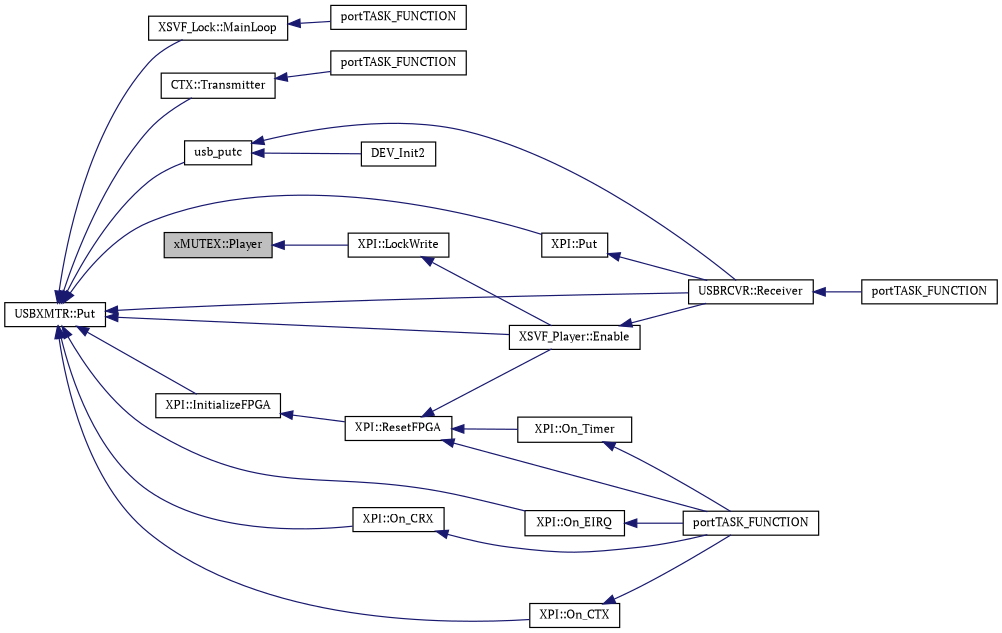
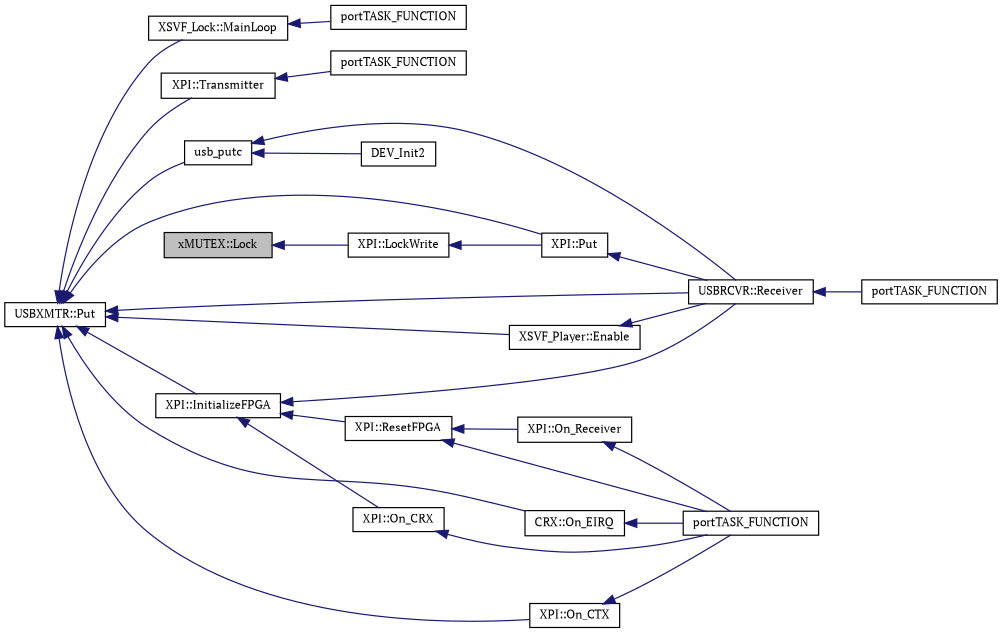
(218, 86) -> (218, 86)
(218, 245) -> (218, 245)
(483, 289) -> (501, 245)
(492, 380) -> none
none -> (523, 382)
(575, 430) -> (575, 430)
(162, 499) -> (314, 466)
(575, 523) -> (575, 523)
